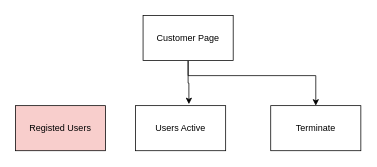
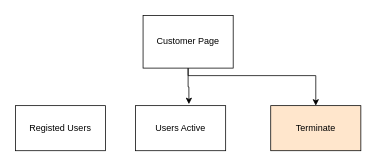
(188, 38) -> (188, 42)
(60, 128) -> (60, 128)
(315, 128) -> (315, 128)
